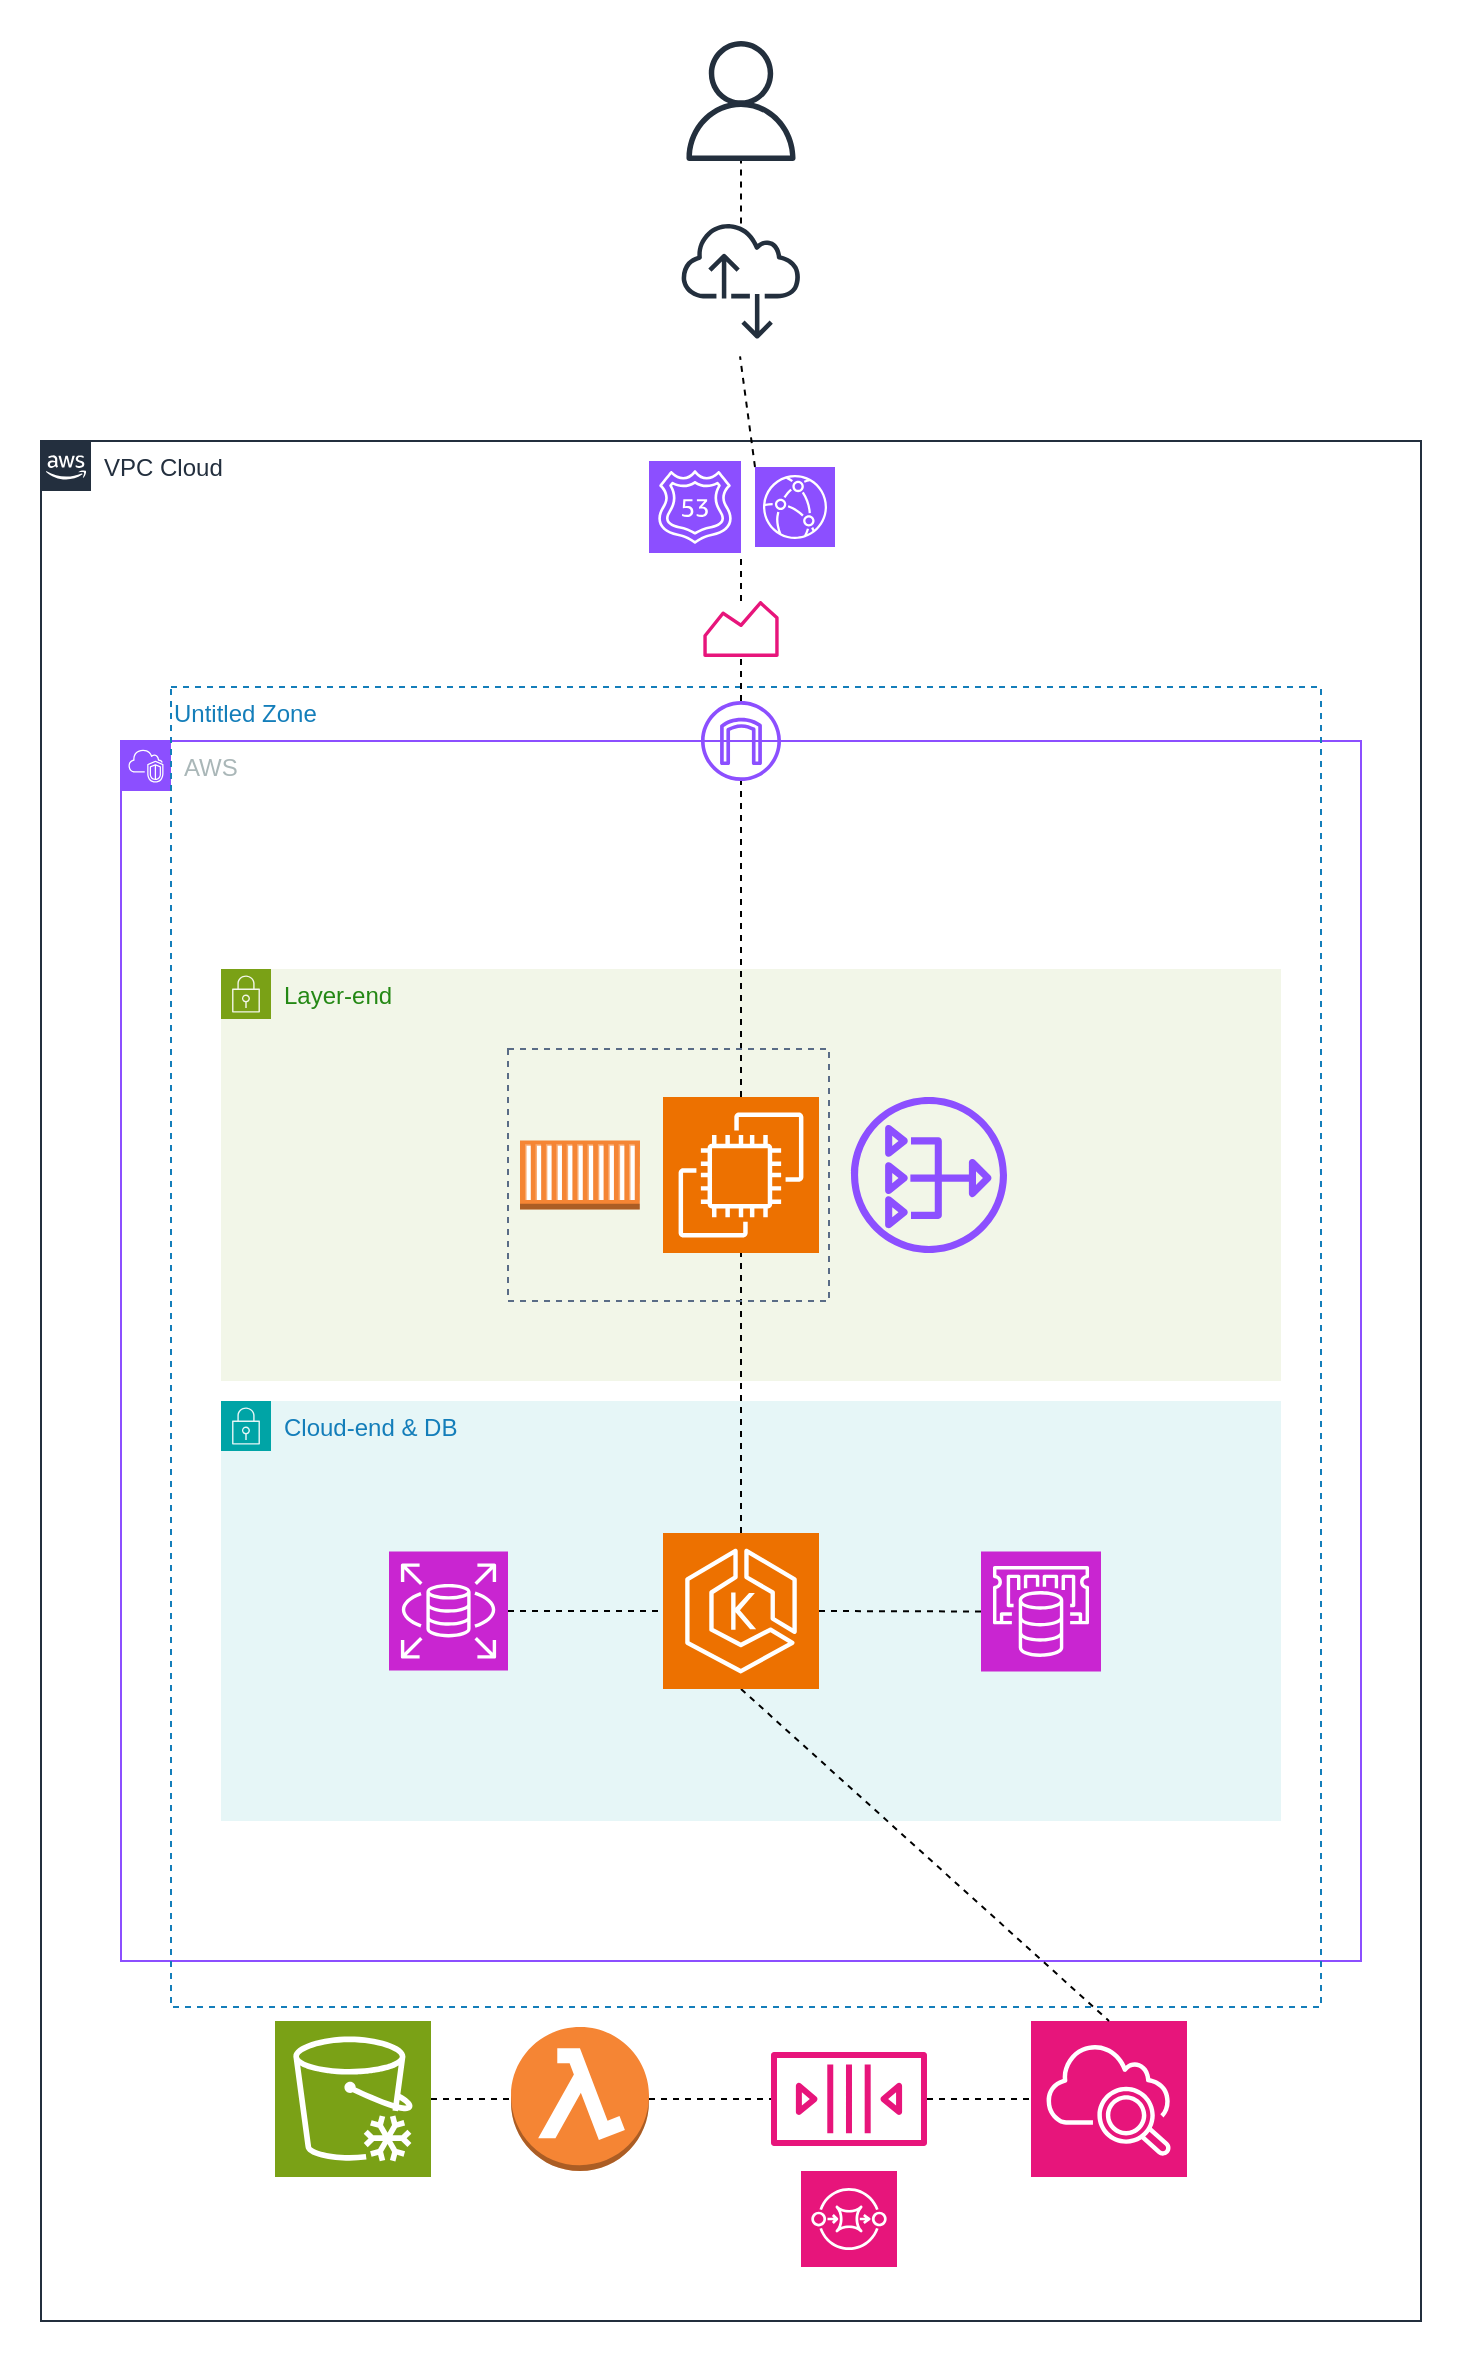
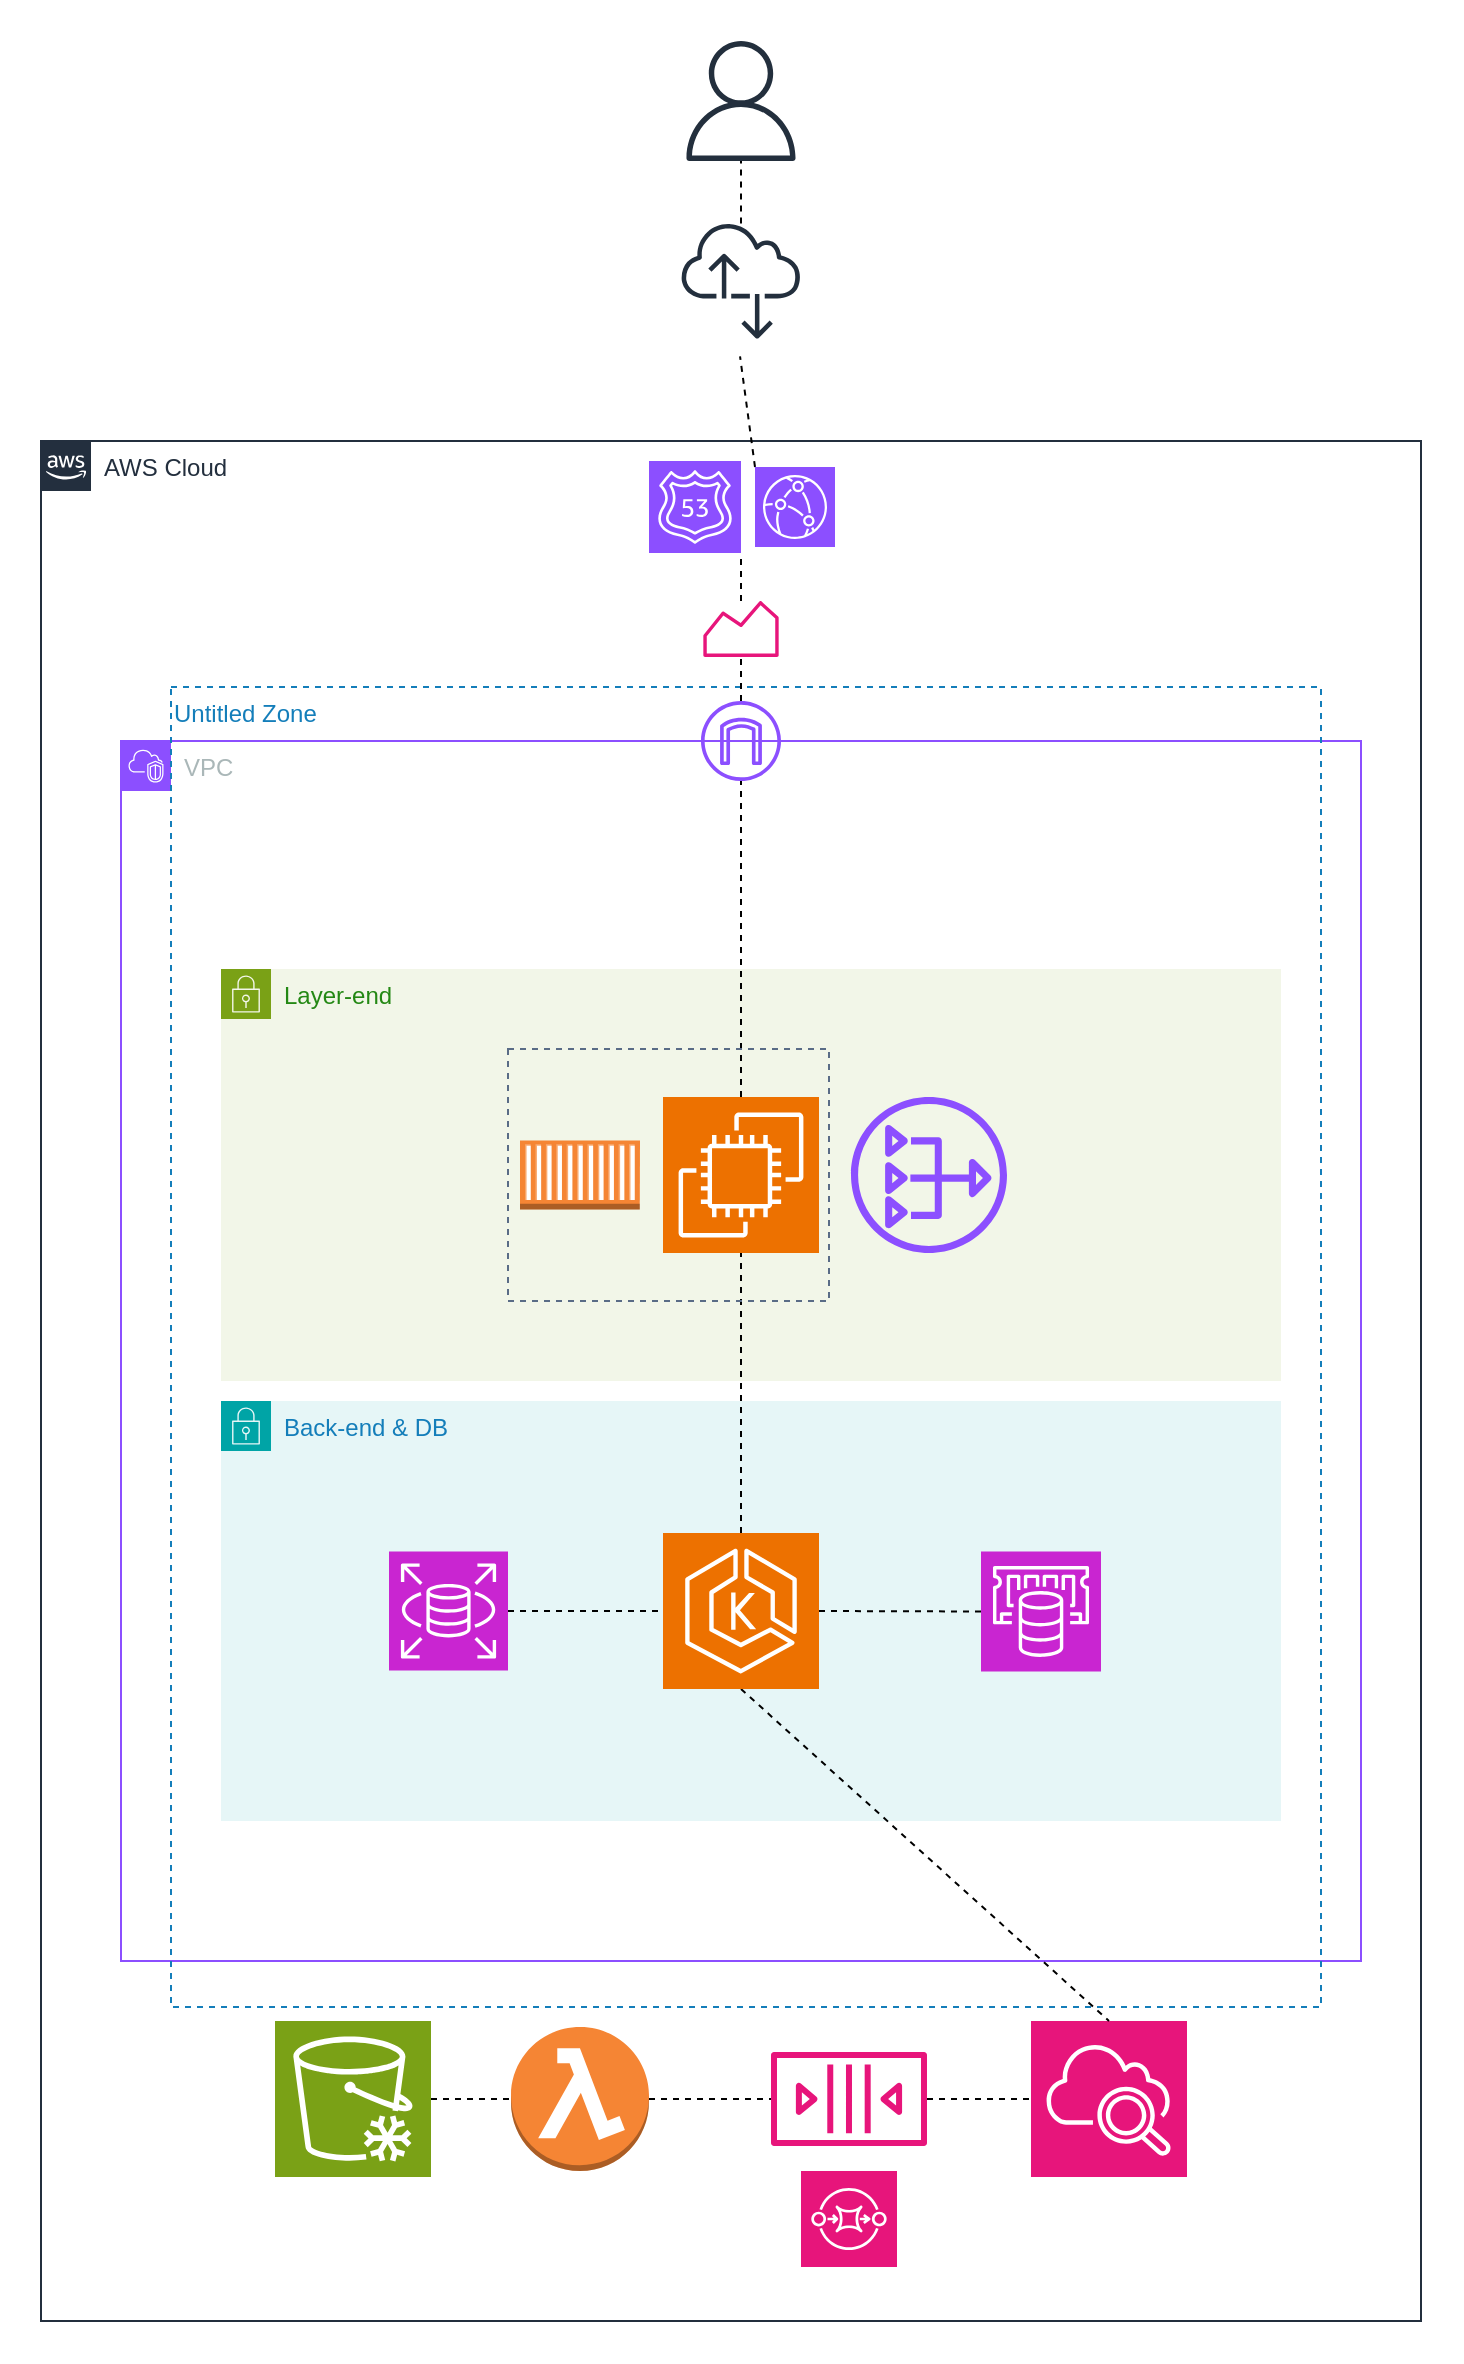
(159, 469) -> (159, 469)
(205, 769) -> (205, 769)
(370, 1429) -> (366, 1429)
